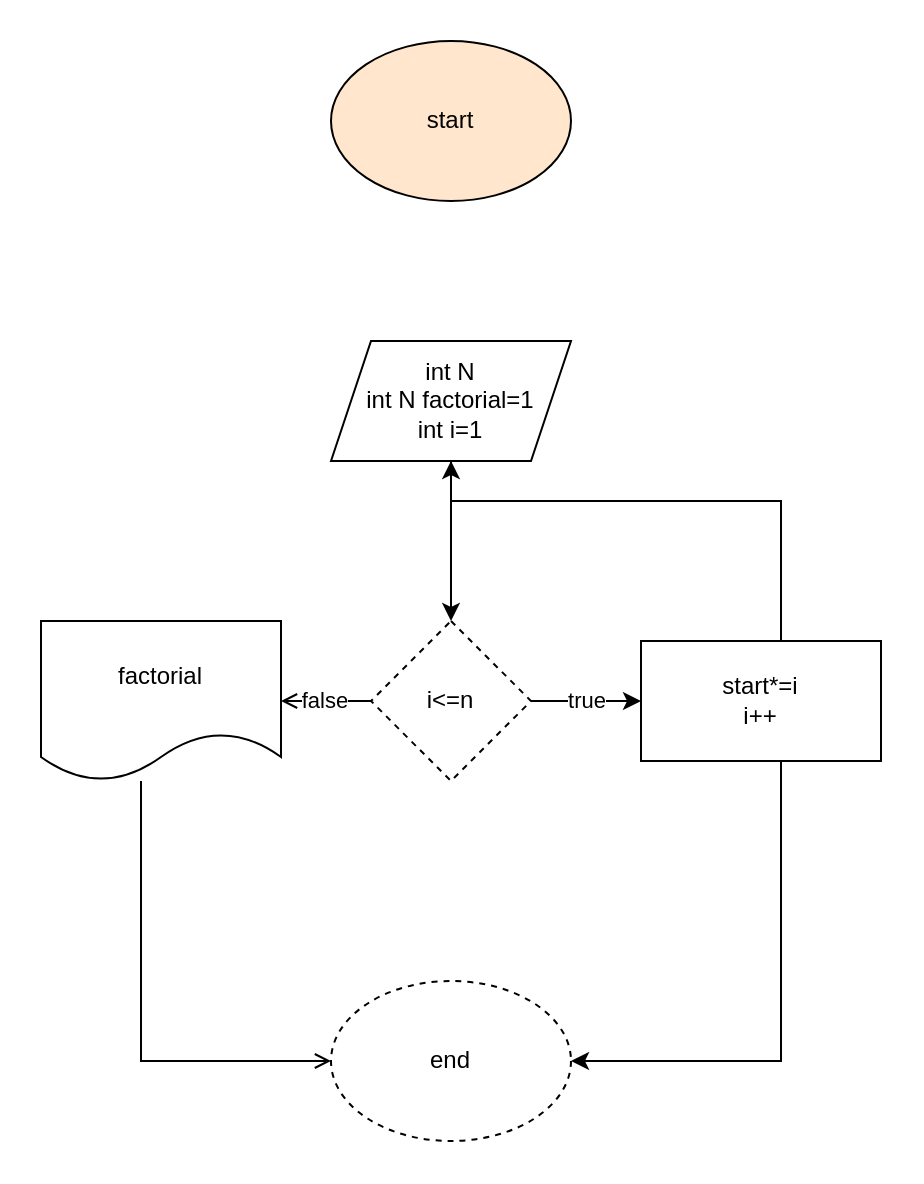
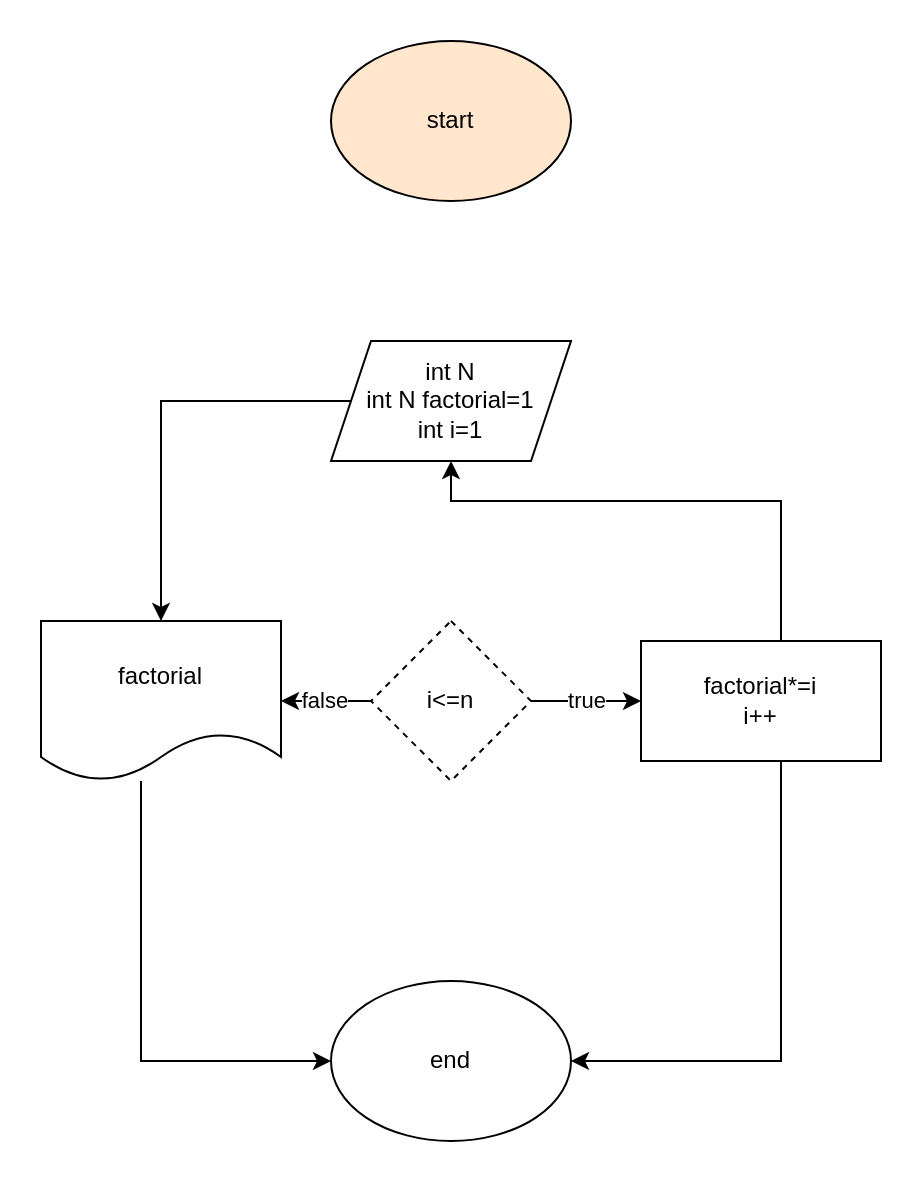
(451, 556) -> (161, 409)
(293, 701) -> (296, 701)
(761, 701) -> (761, 701)
(318, 1061) -> (316, 1061)
(451, 1061) -> (451, 1061)
